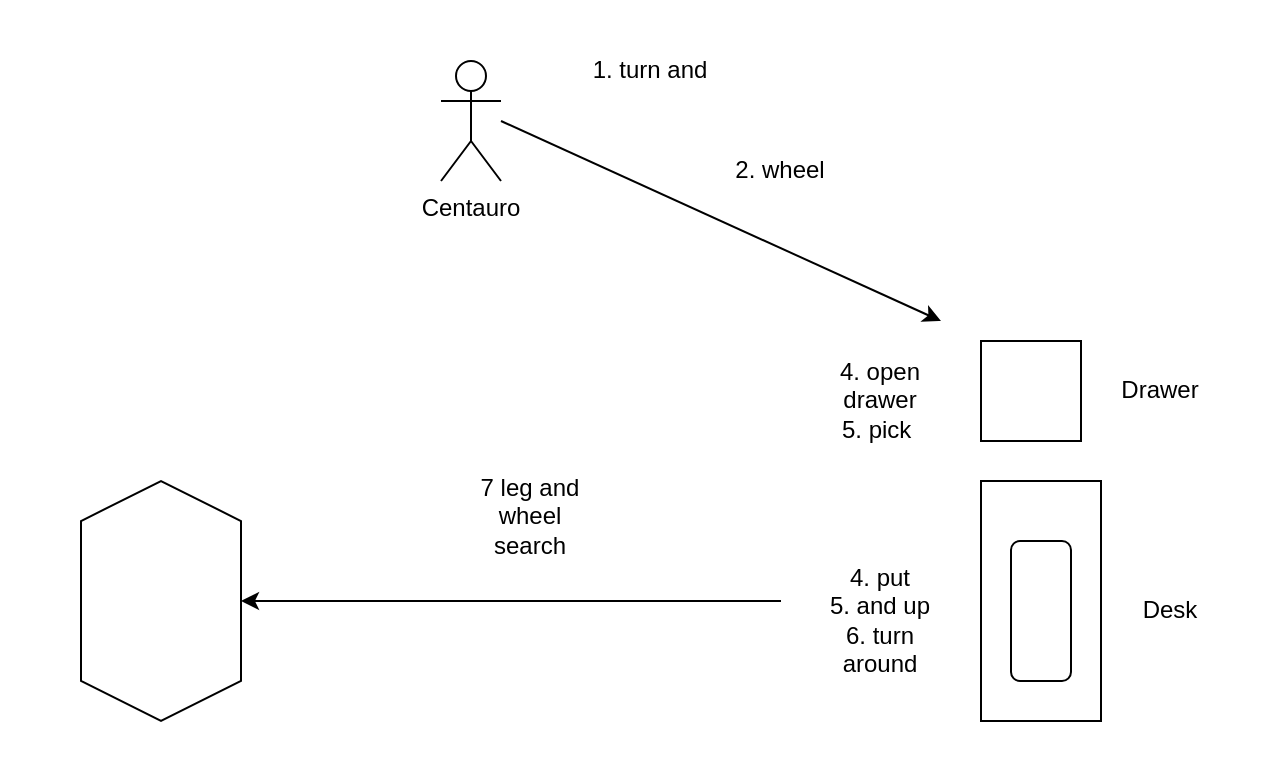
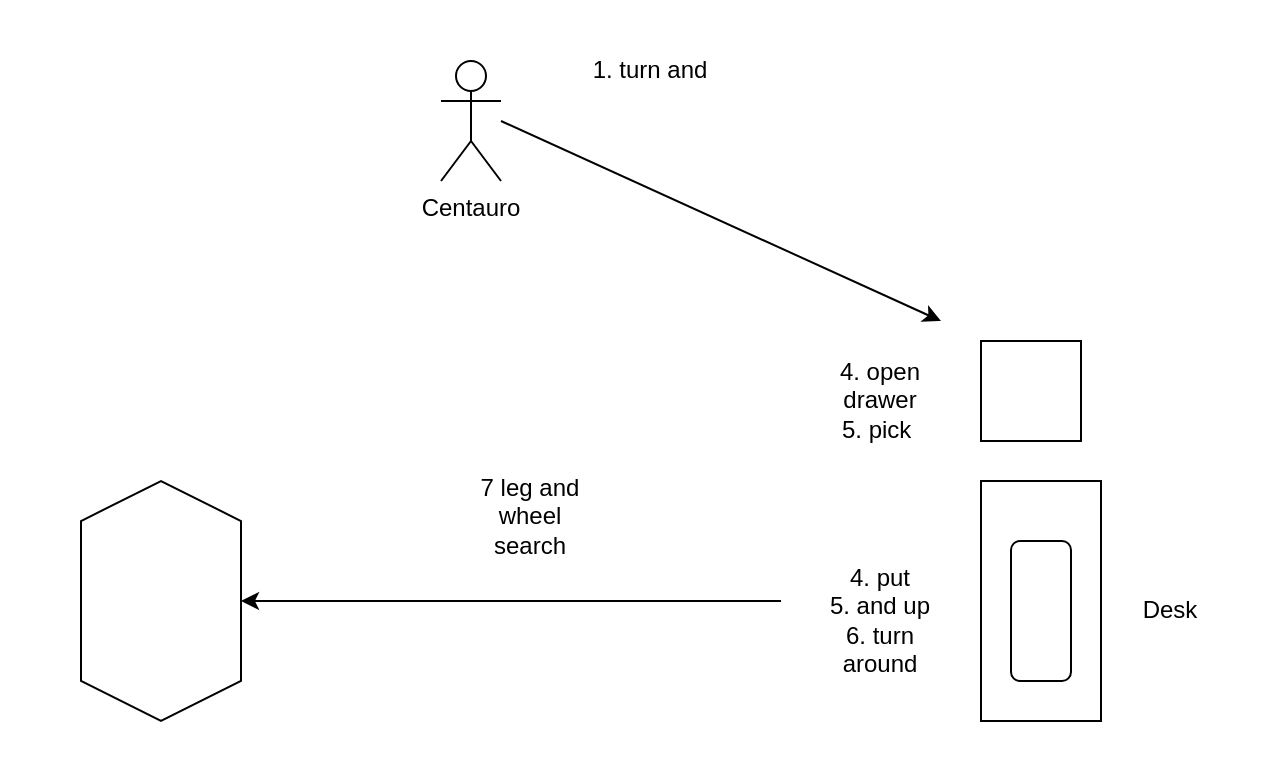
(781, 171) -> none
(1161, 391) -> none
